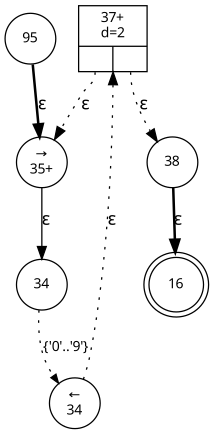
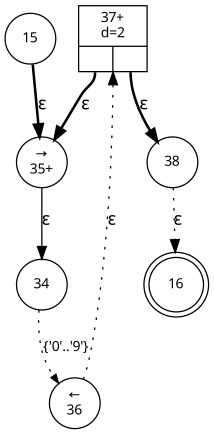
(30, 39) -> (30, 39)
(78, 100) -> (78, 100)
(136, 103) -> (136, 103)
(174, 214) -> (174, 214)
(75, 403) -> (75, 403)
